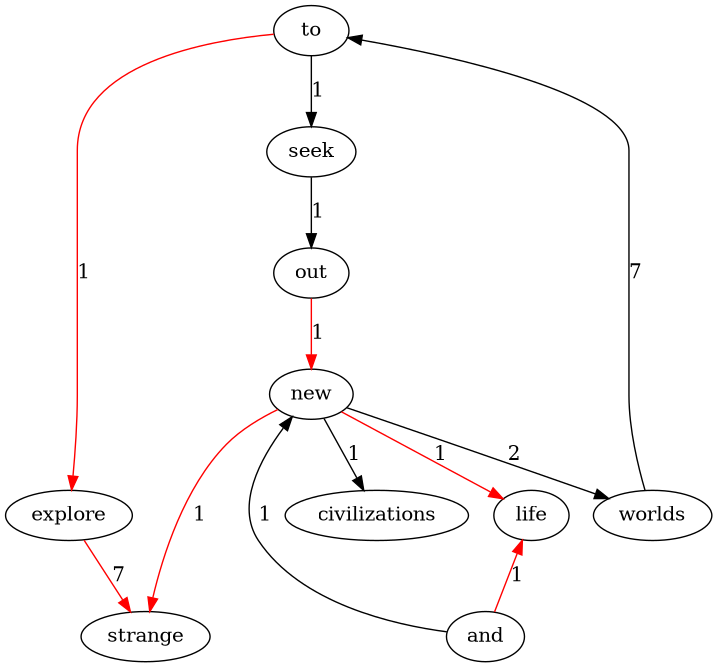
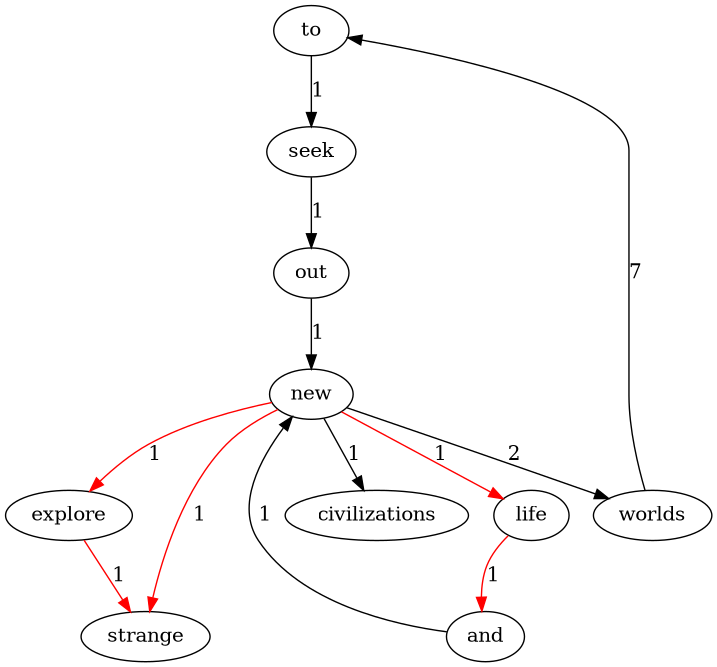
(77, 189) -> (180, 429)
(311, 327) -> (311, 327)
(119, 576) -> (119, 576)
(506, 583) -> (488, 563)
